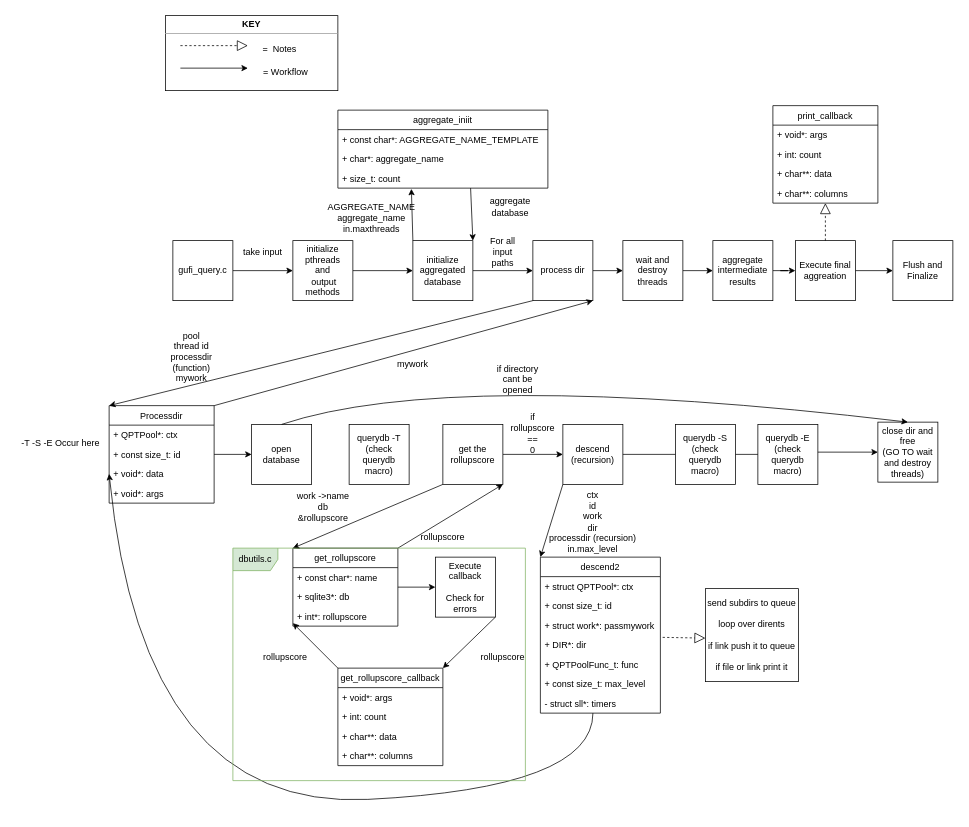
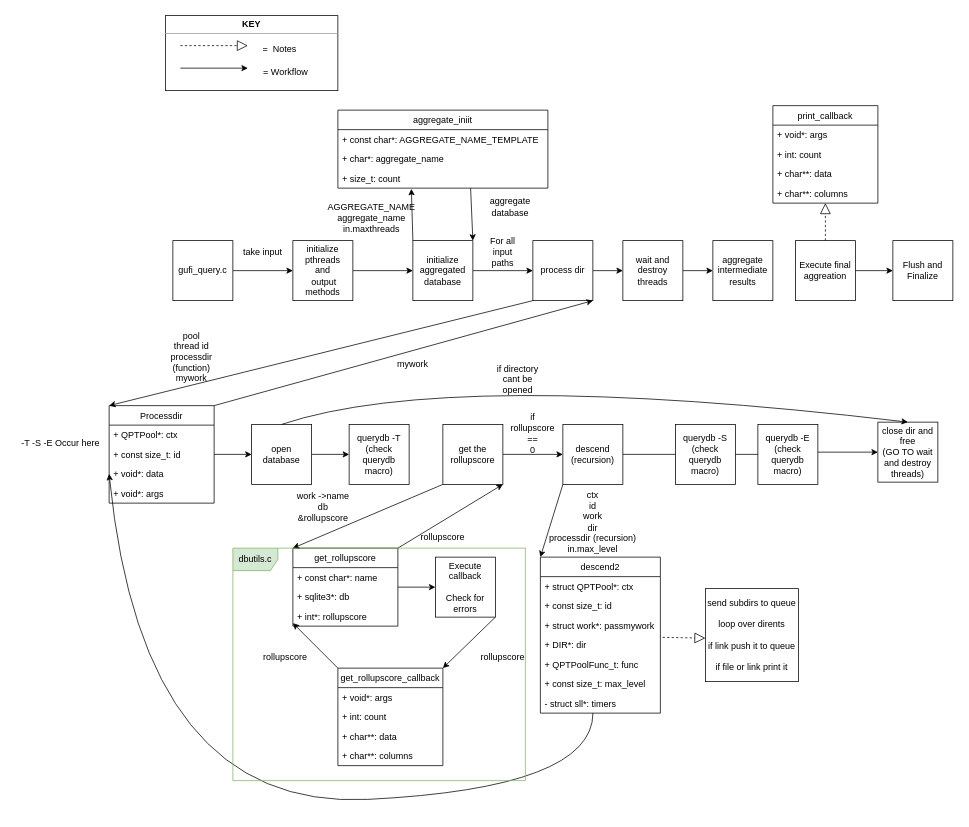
(787, 270) -> none
none -> (328, 454)
